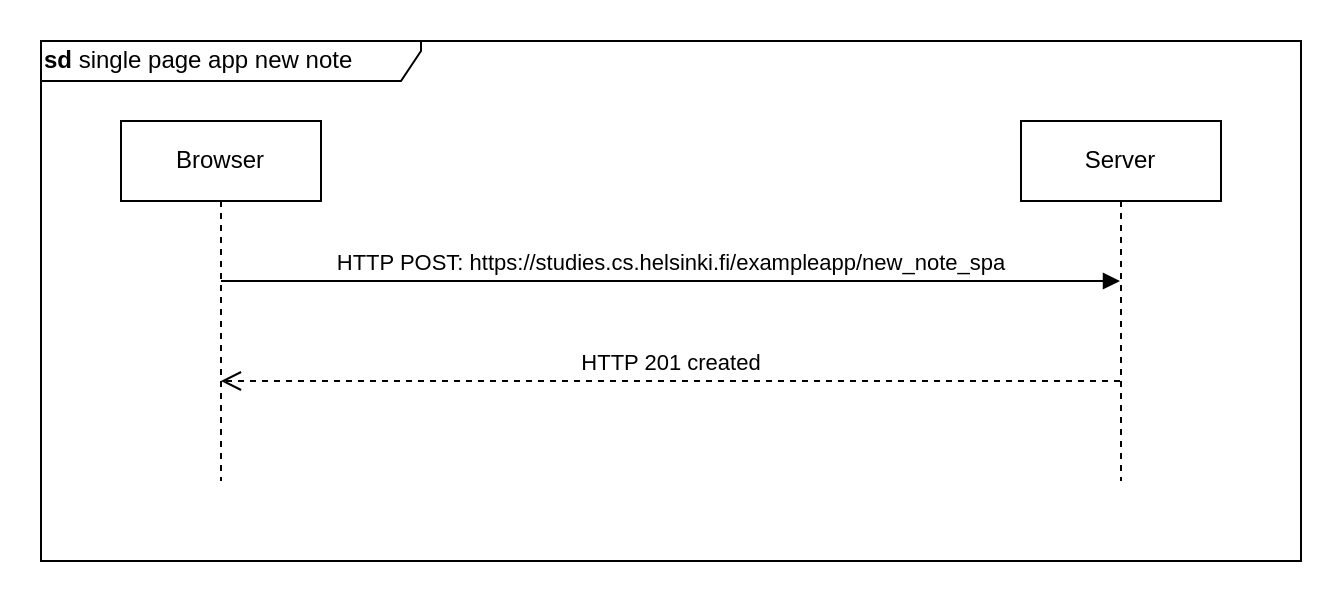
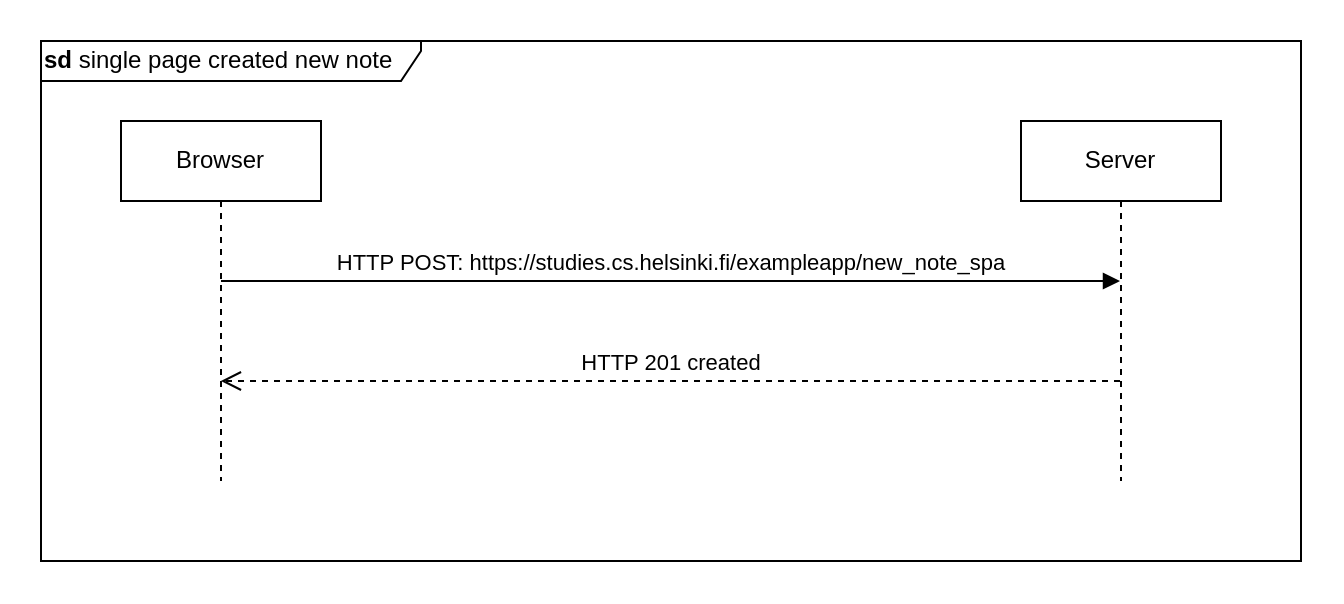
(205, 61) -> (231, 61)
